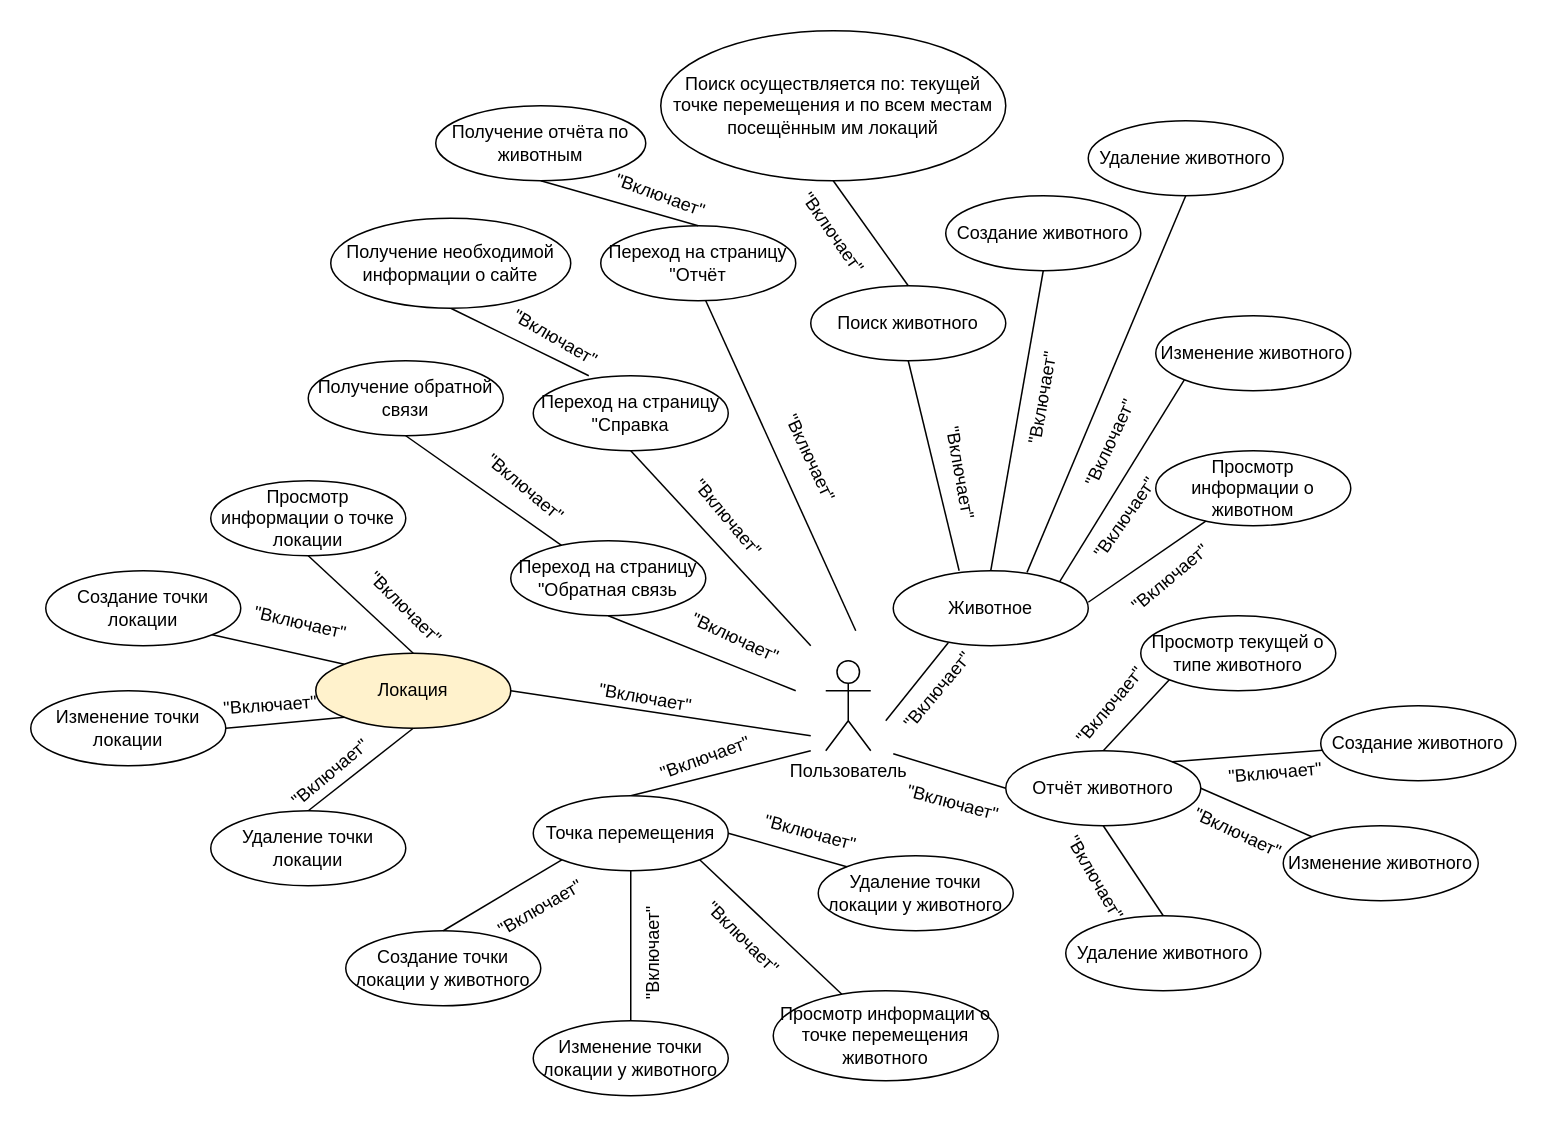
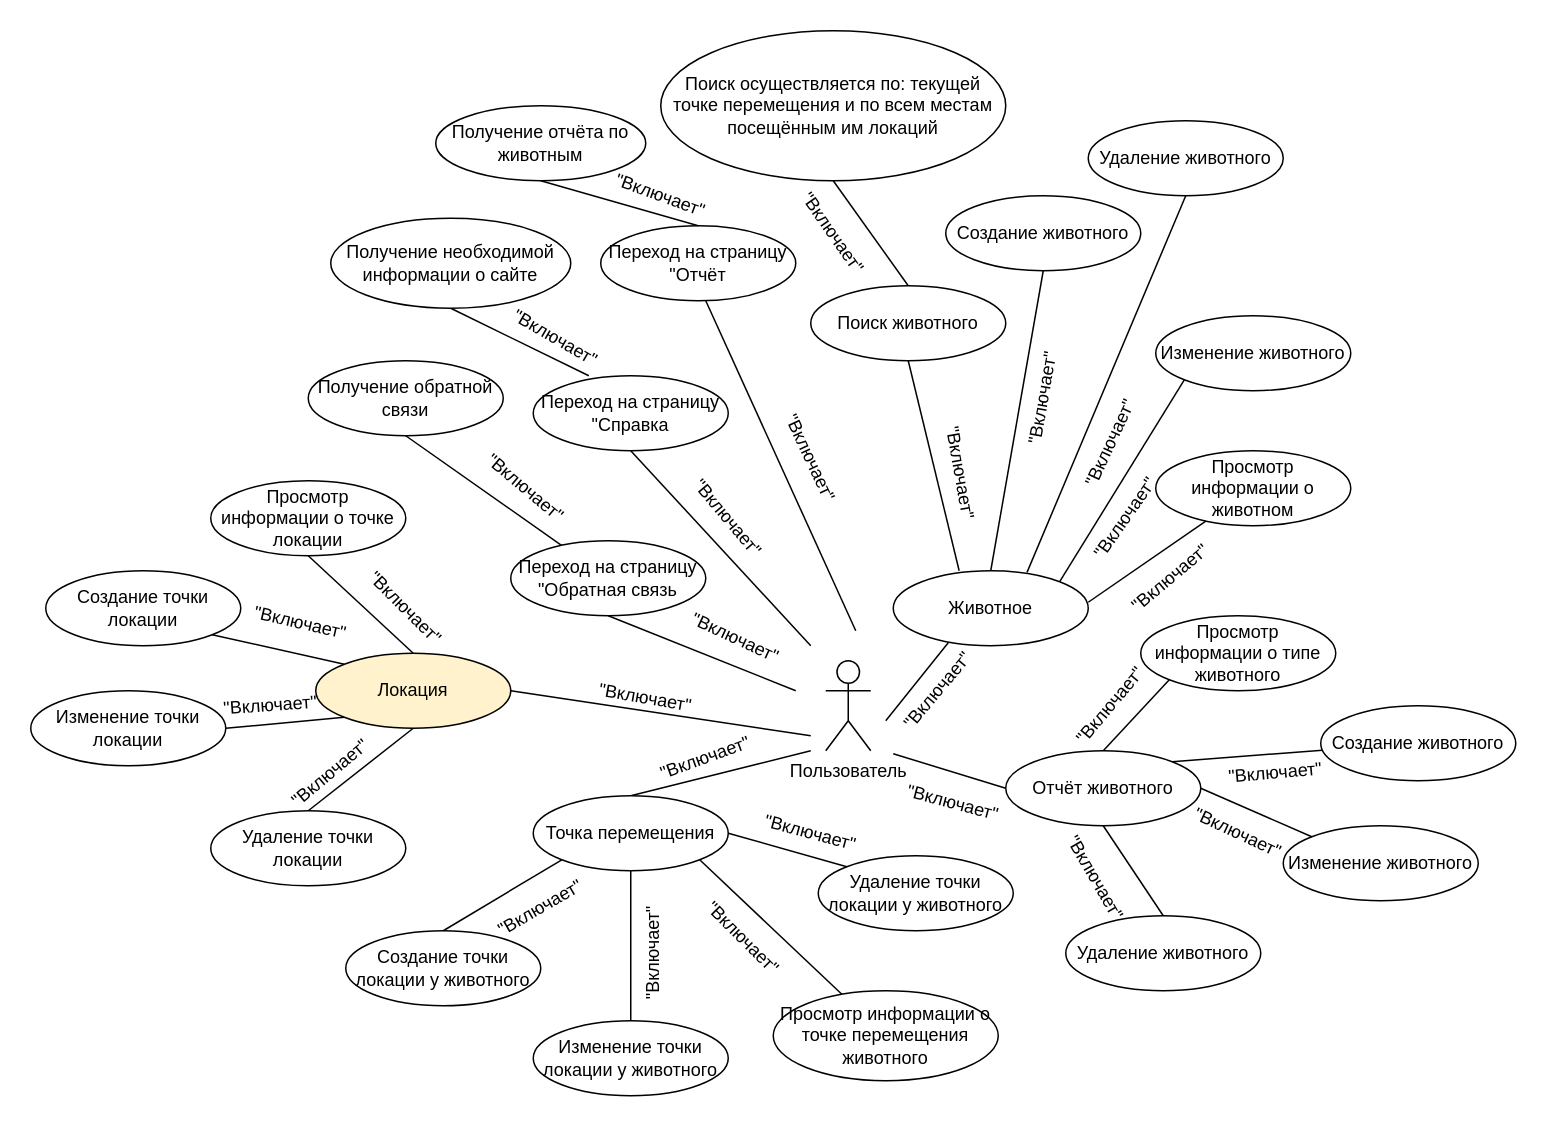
(1238, 653) -> (1238, 653)
